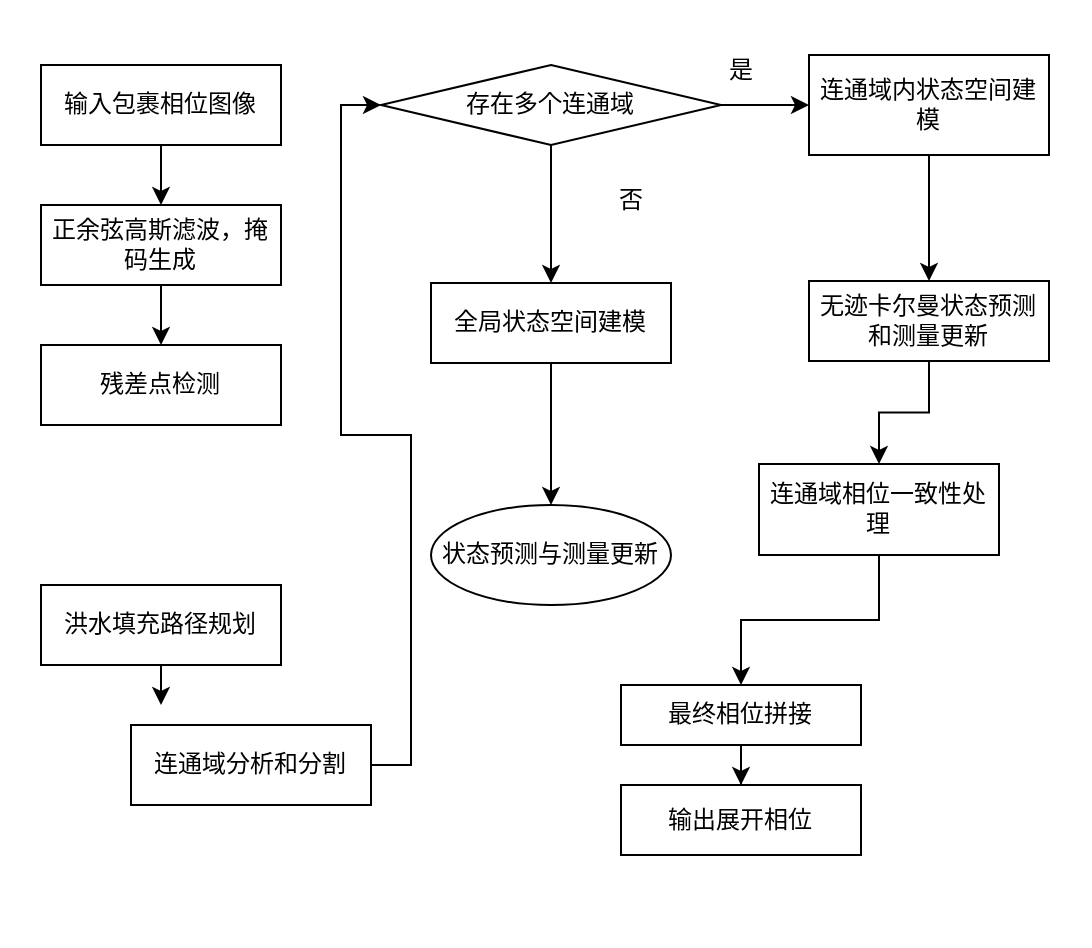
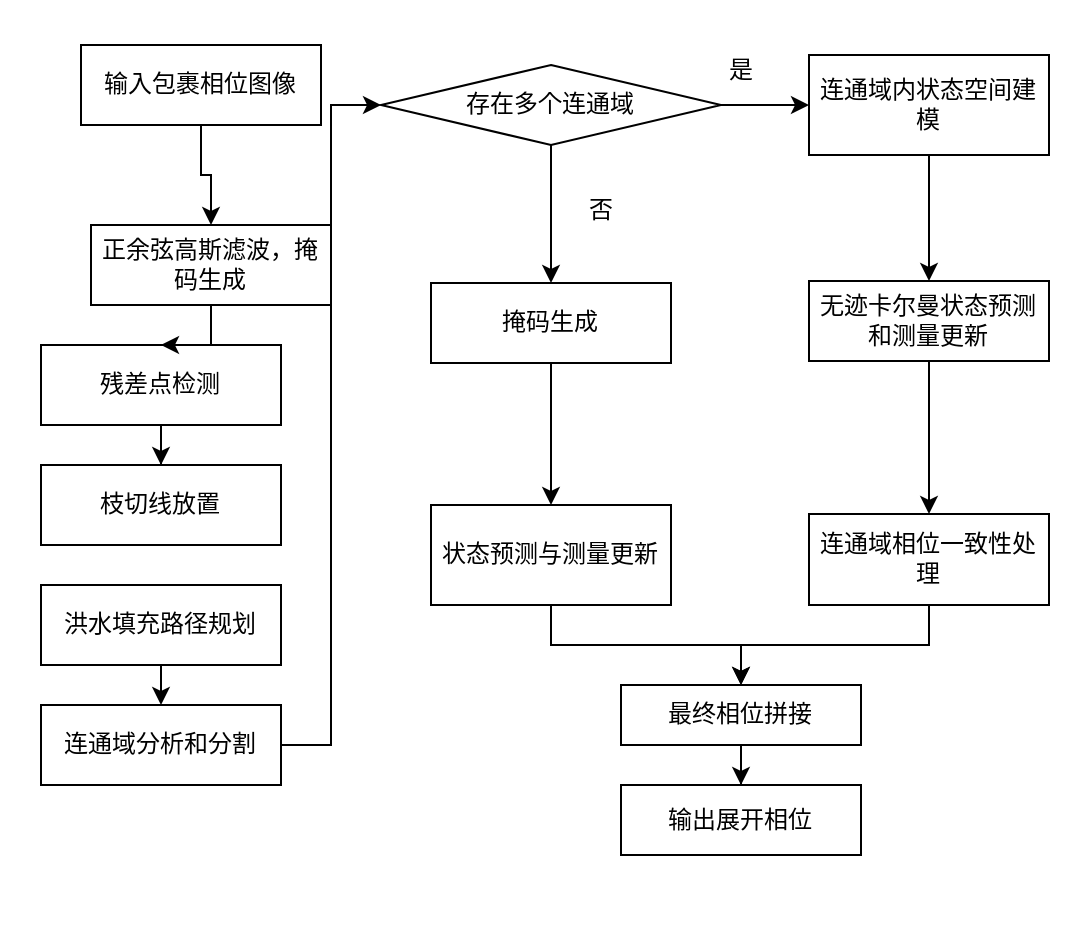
(161, 105) -> (201, 85)
(631, 201) -> (601, 211)
(161, 245) -> (211, 265)
(551, 323) -> (551, 323)
none -> (161, 452)
none -> (161, 505)
(879, 510) -> (929, 560)
(551, 555) -> (551, 555)
none -> (624, 645)
(251, 765) -> (161, 745)
